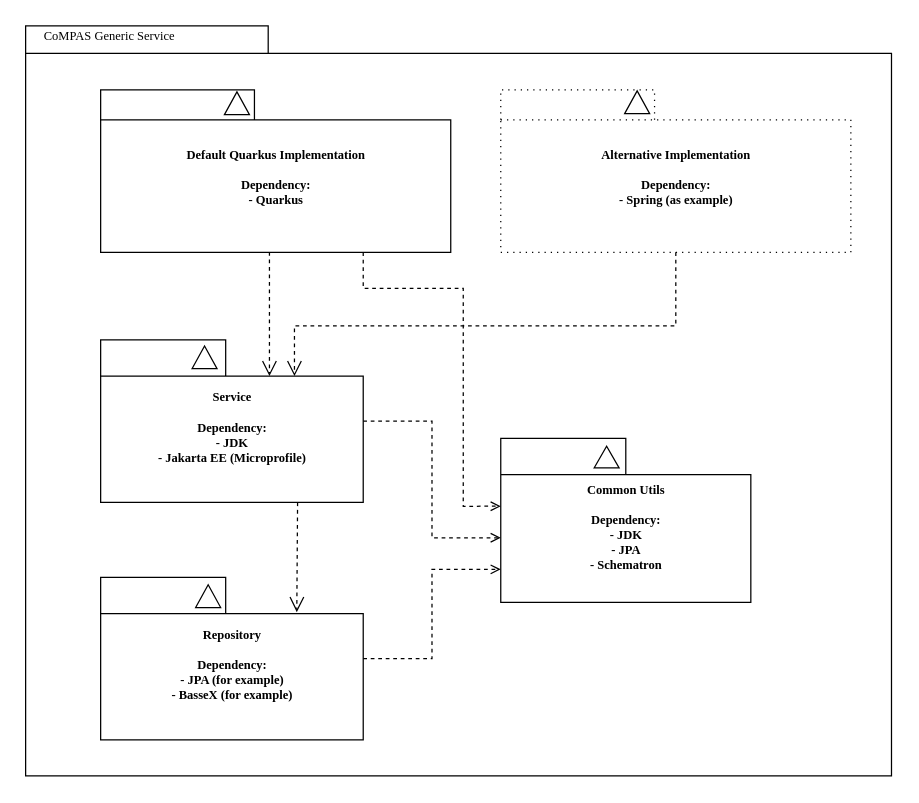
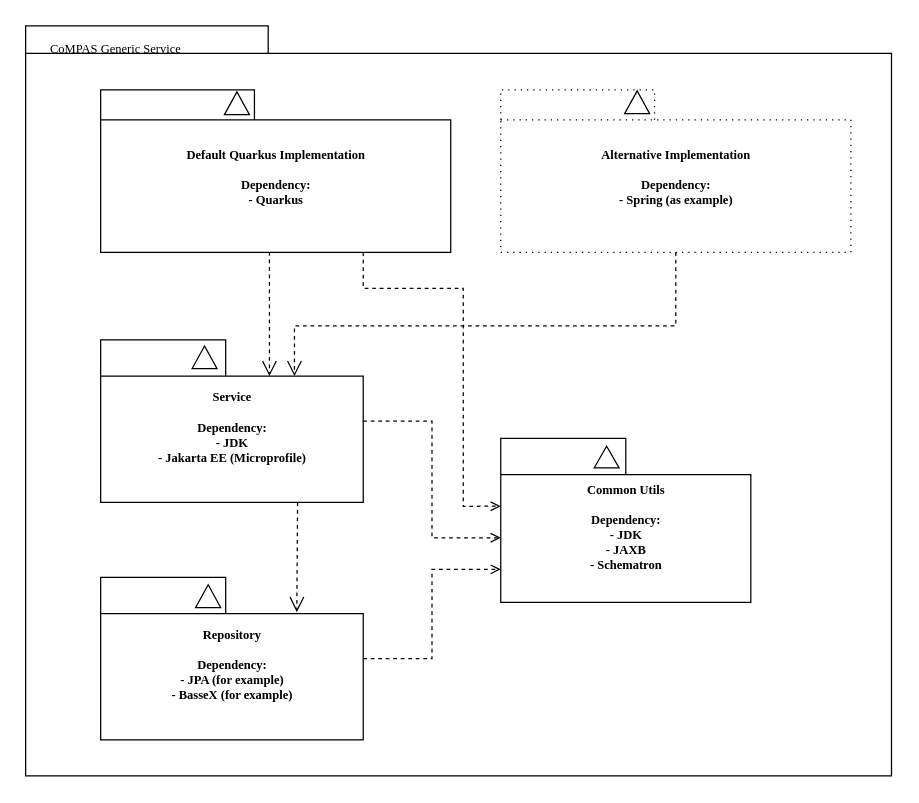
(123, 38) -> (129, 51)
(626, 527) -> (626, 527)
